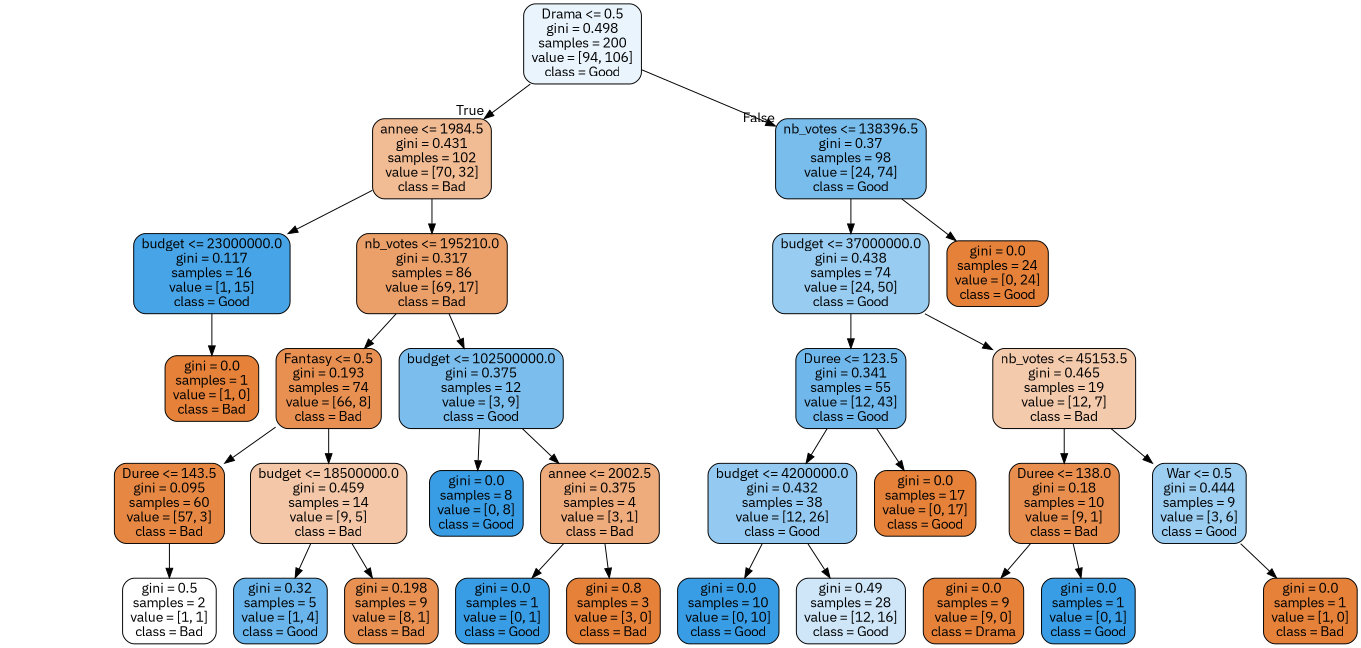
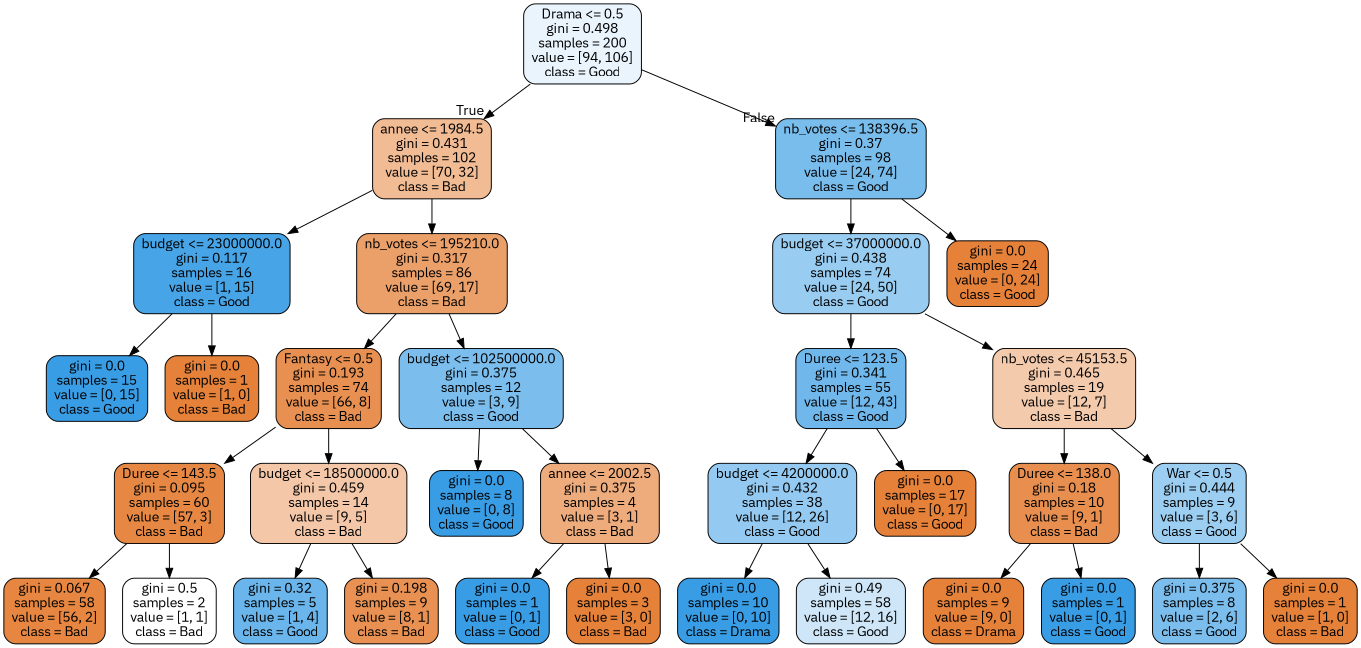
none -> (97, 389)
none -> (55, 611)
(613, 611) -> (613, 611)
(728, 611) -> (728, 611)
(851, 611) -> (851, 611)
none -> (1199, 611)
